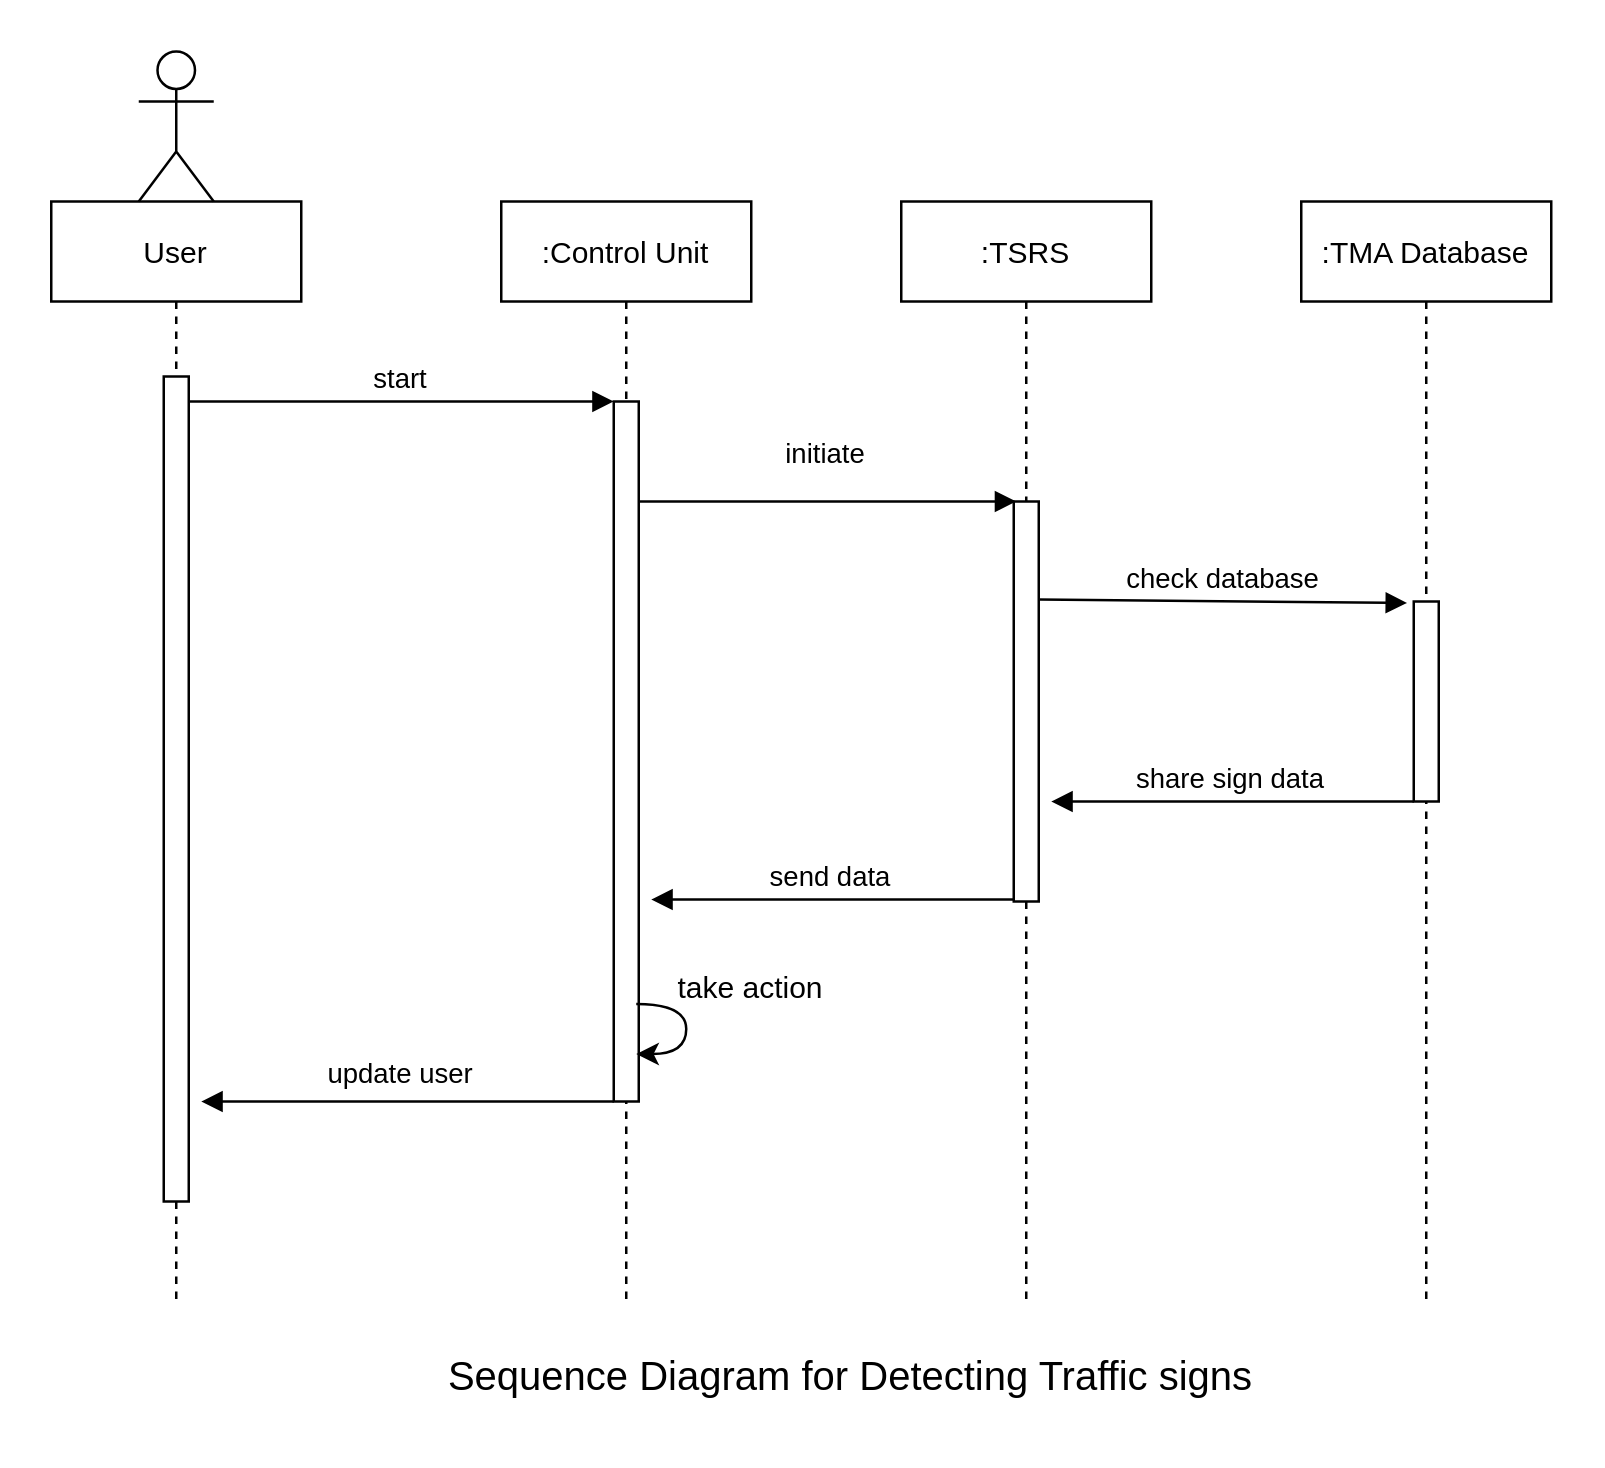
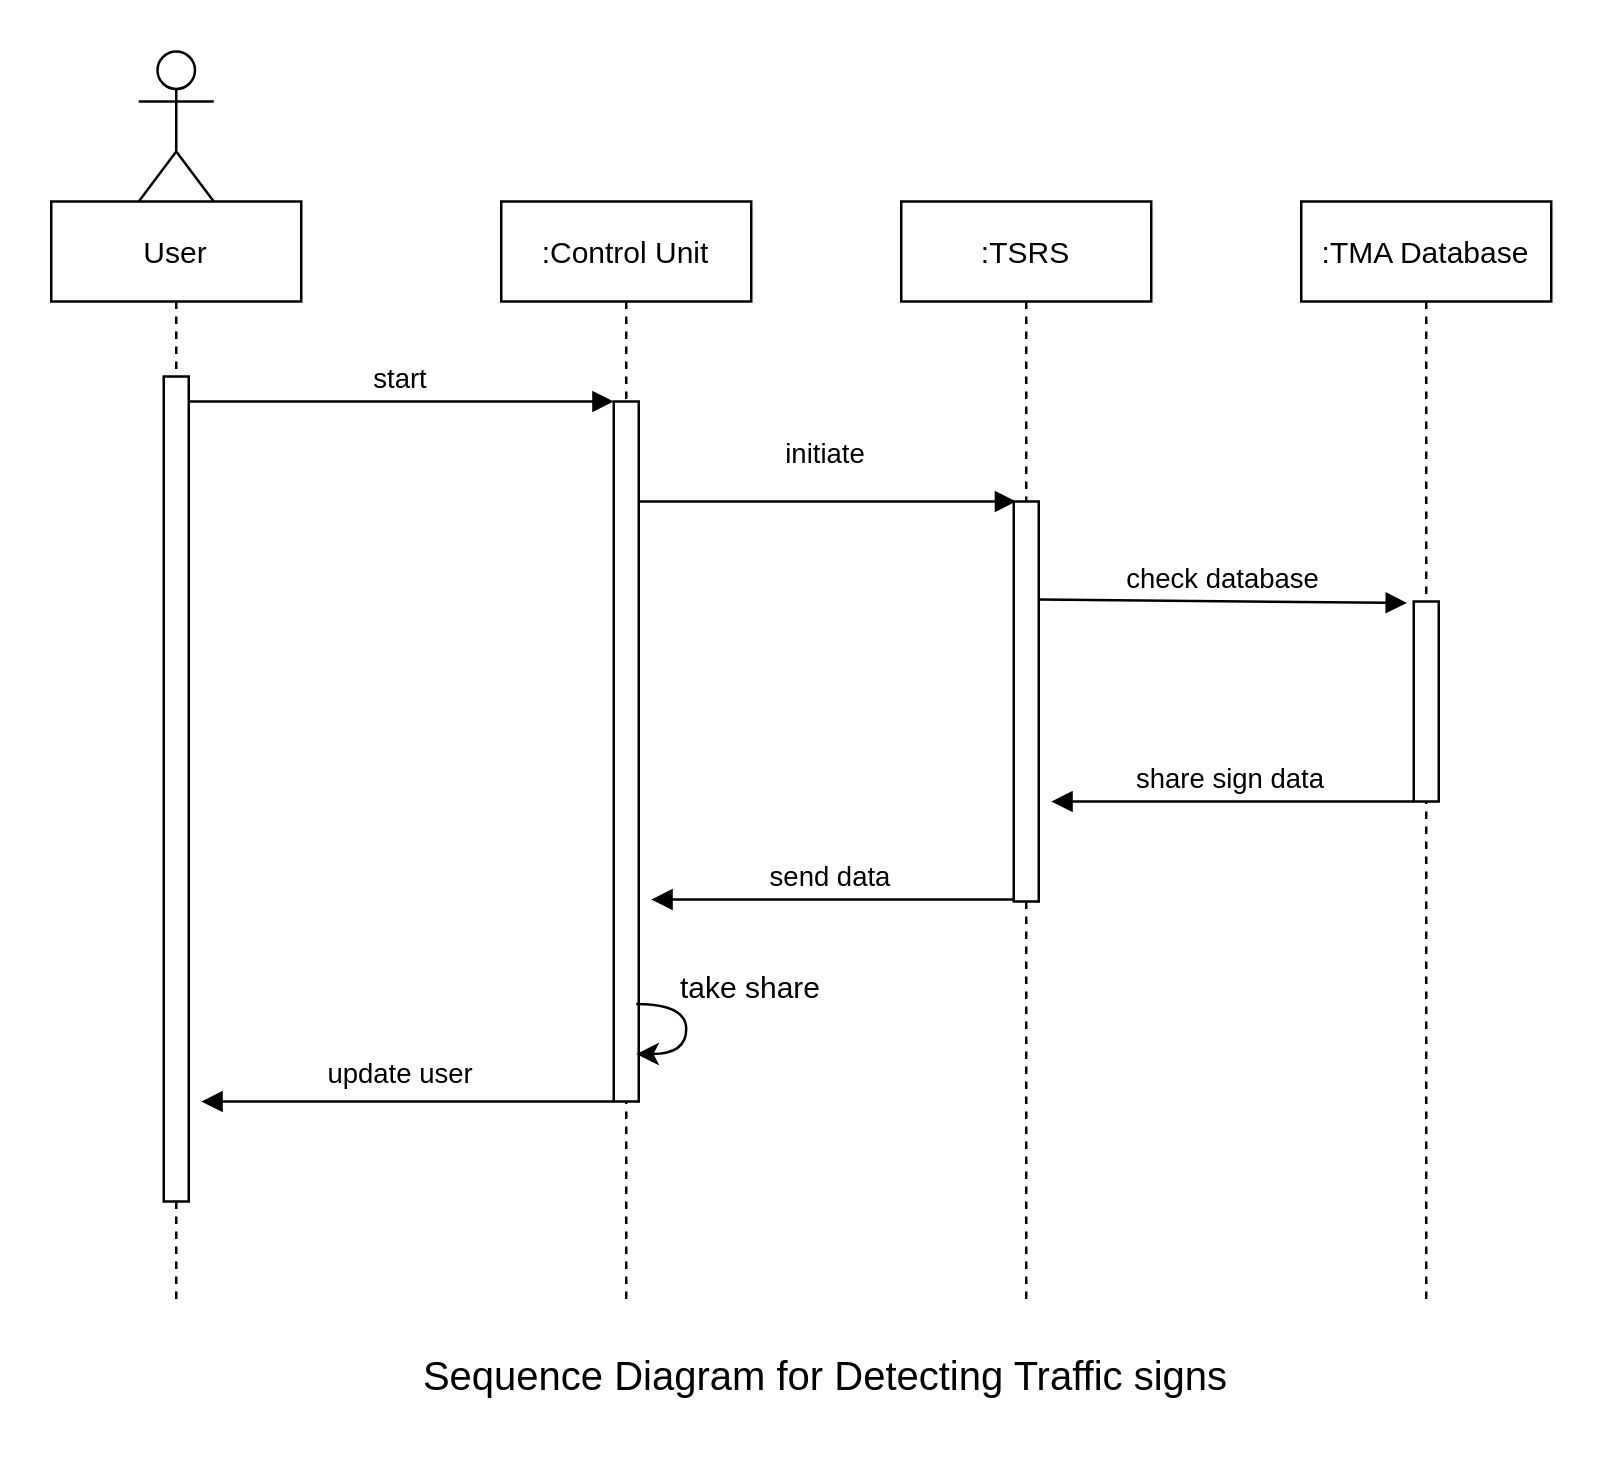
(751, 989) -> (751, 989)
(851, 1376) -> (826, 1376)
